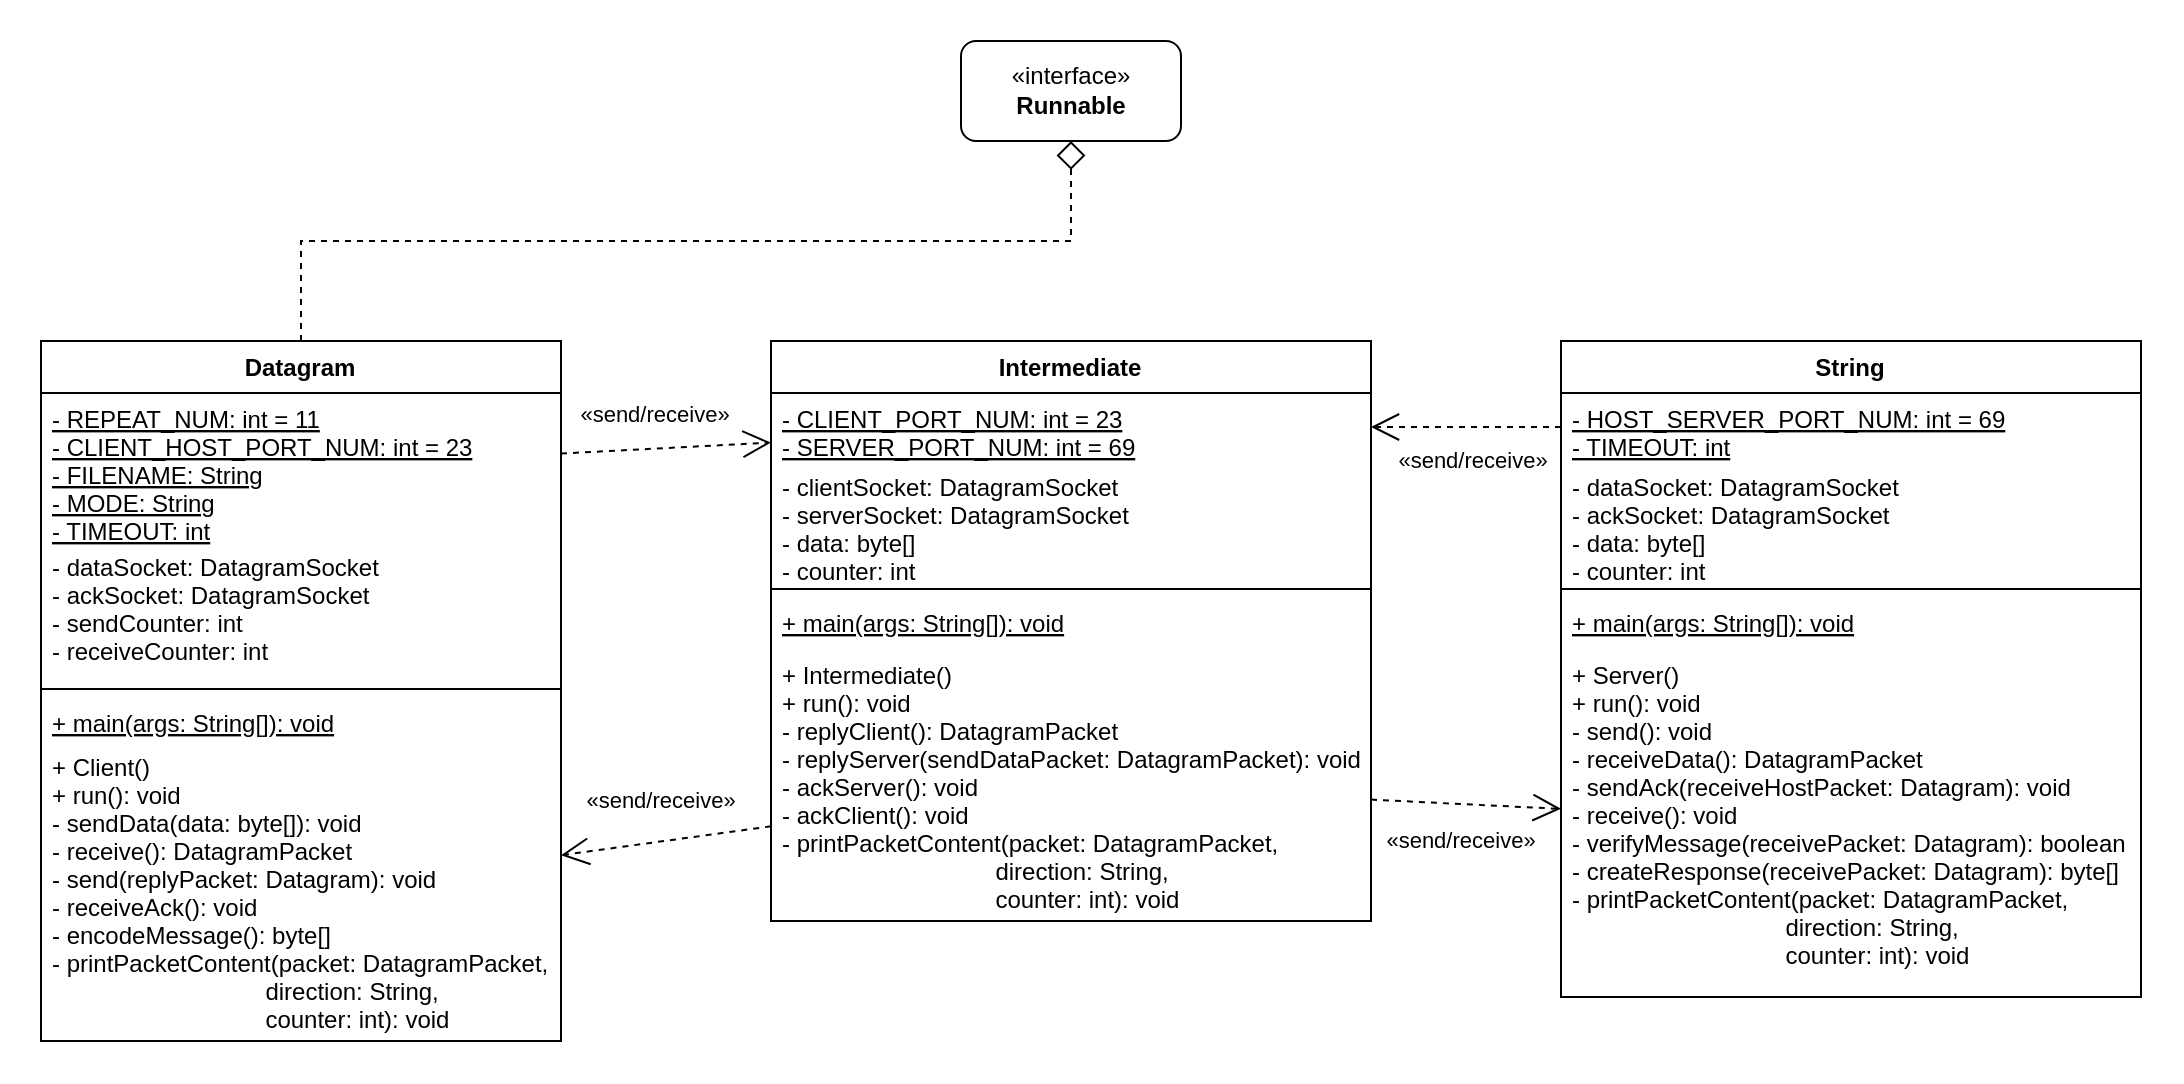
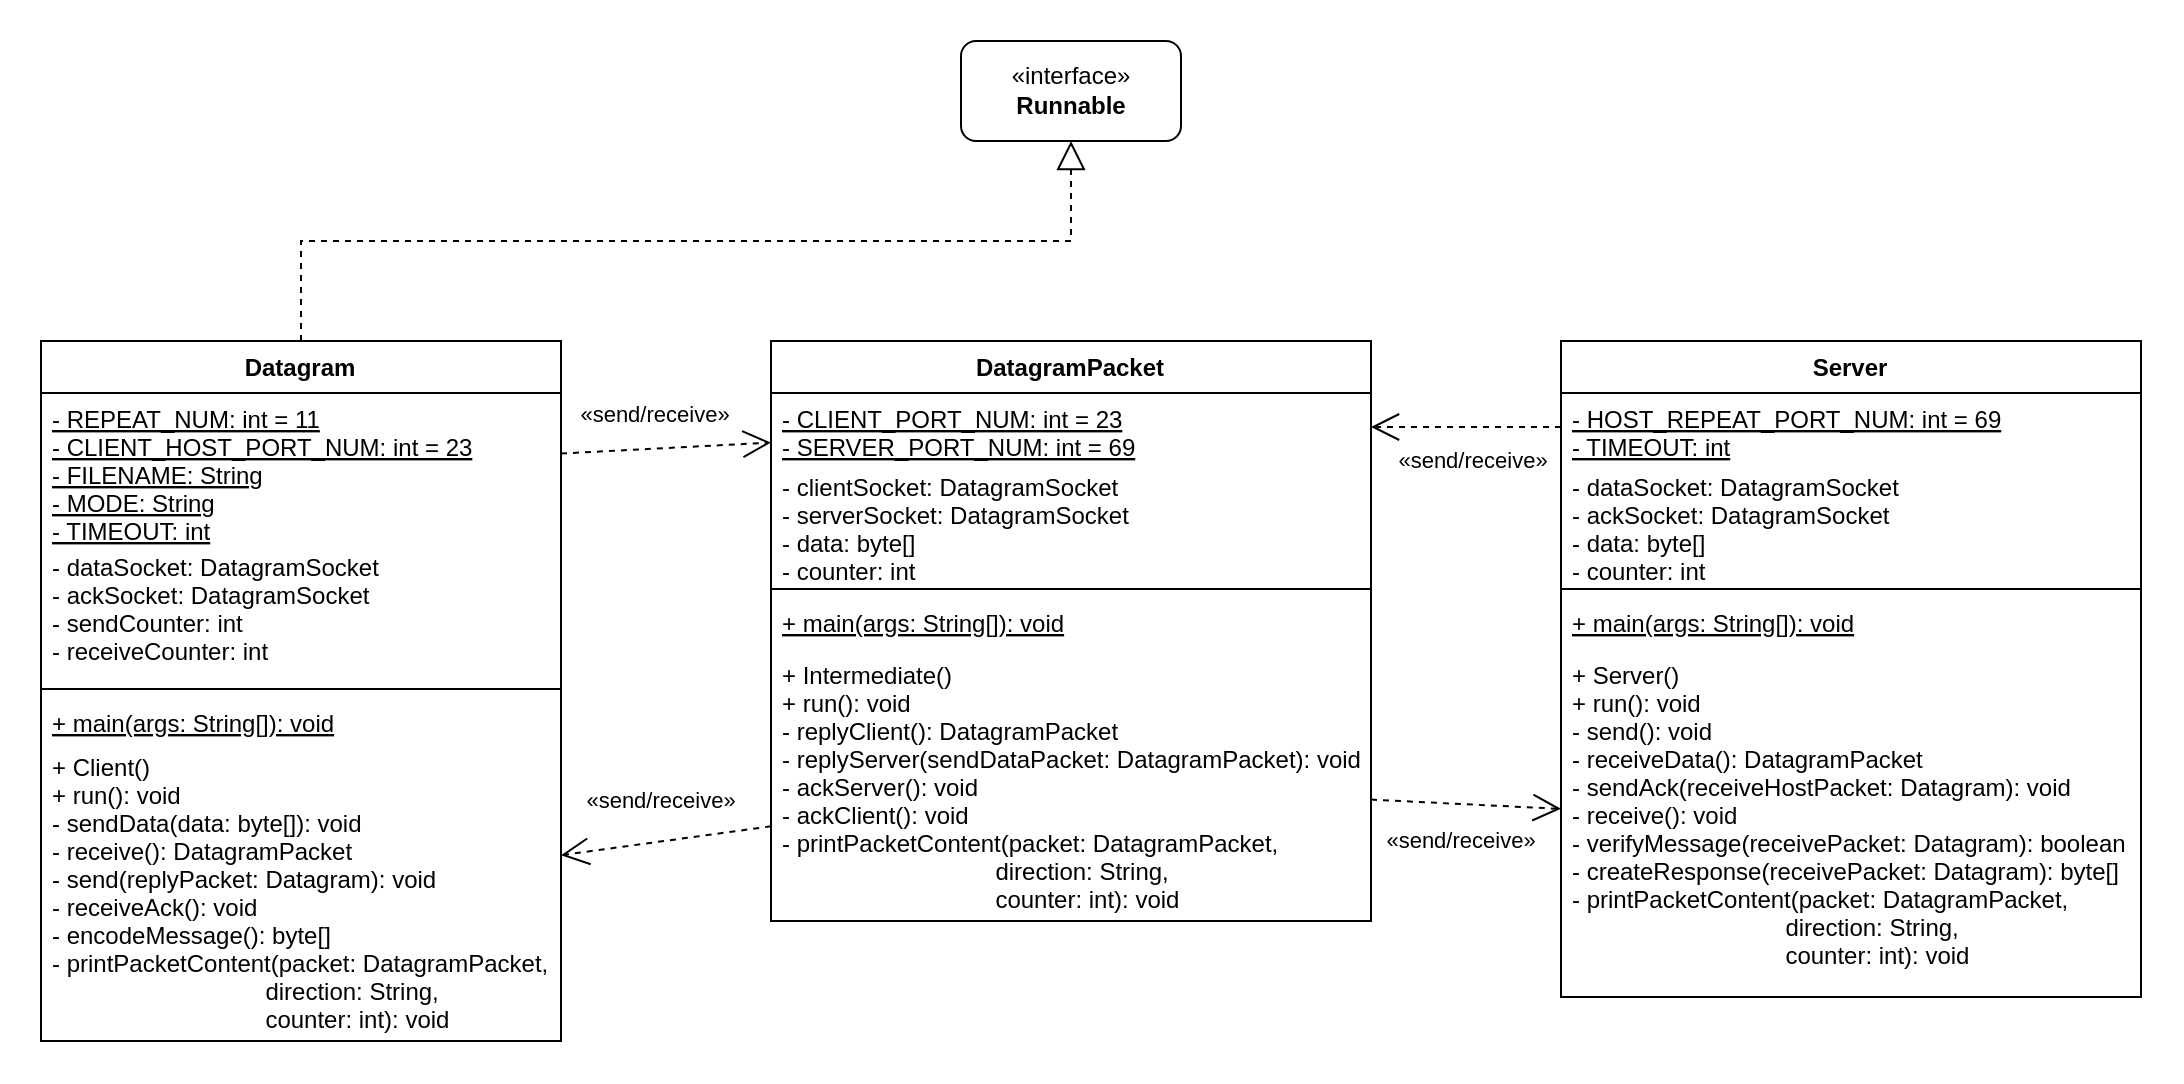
(1071, 170) -> (1071, 170)
(1070, 368) -> (1070, 368)
(1850, 368) -> (1850, 368)
(1768, 420) -> (1768, 420)
